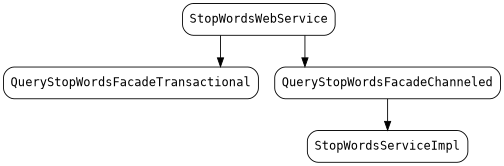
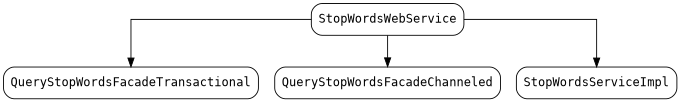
(388, 110) -> (550, 19)
